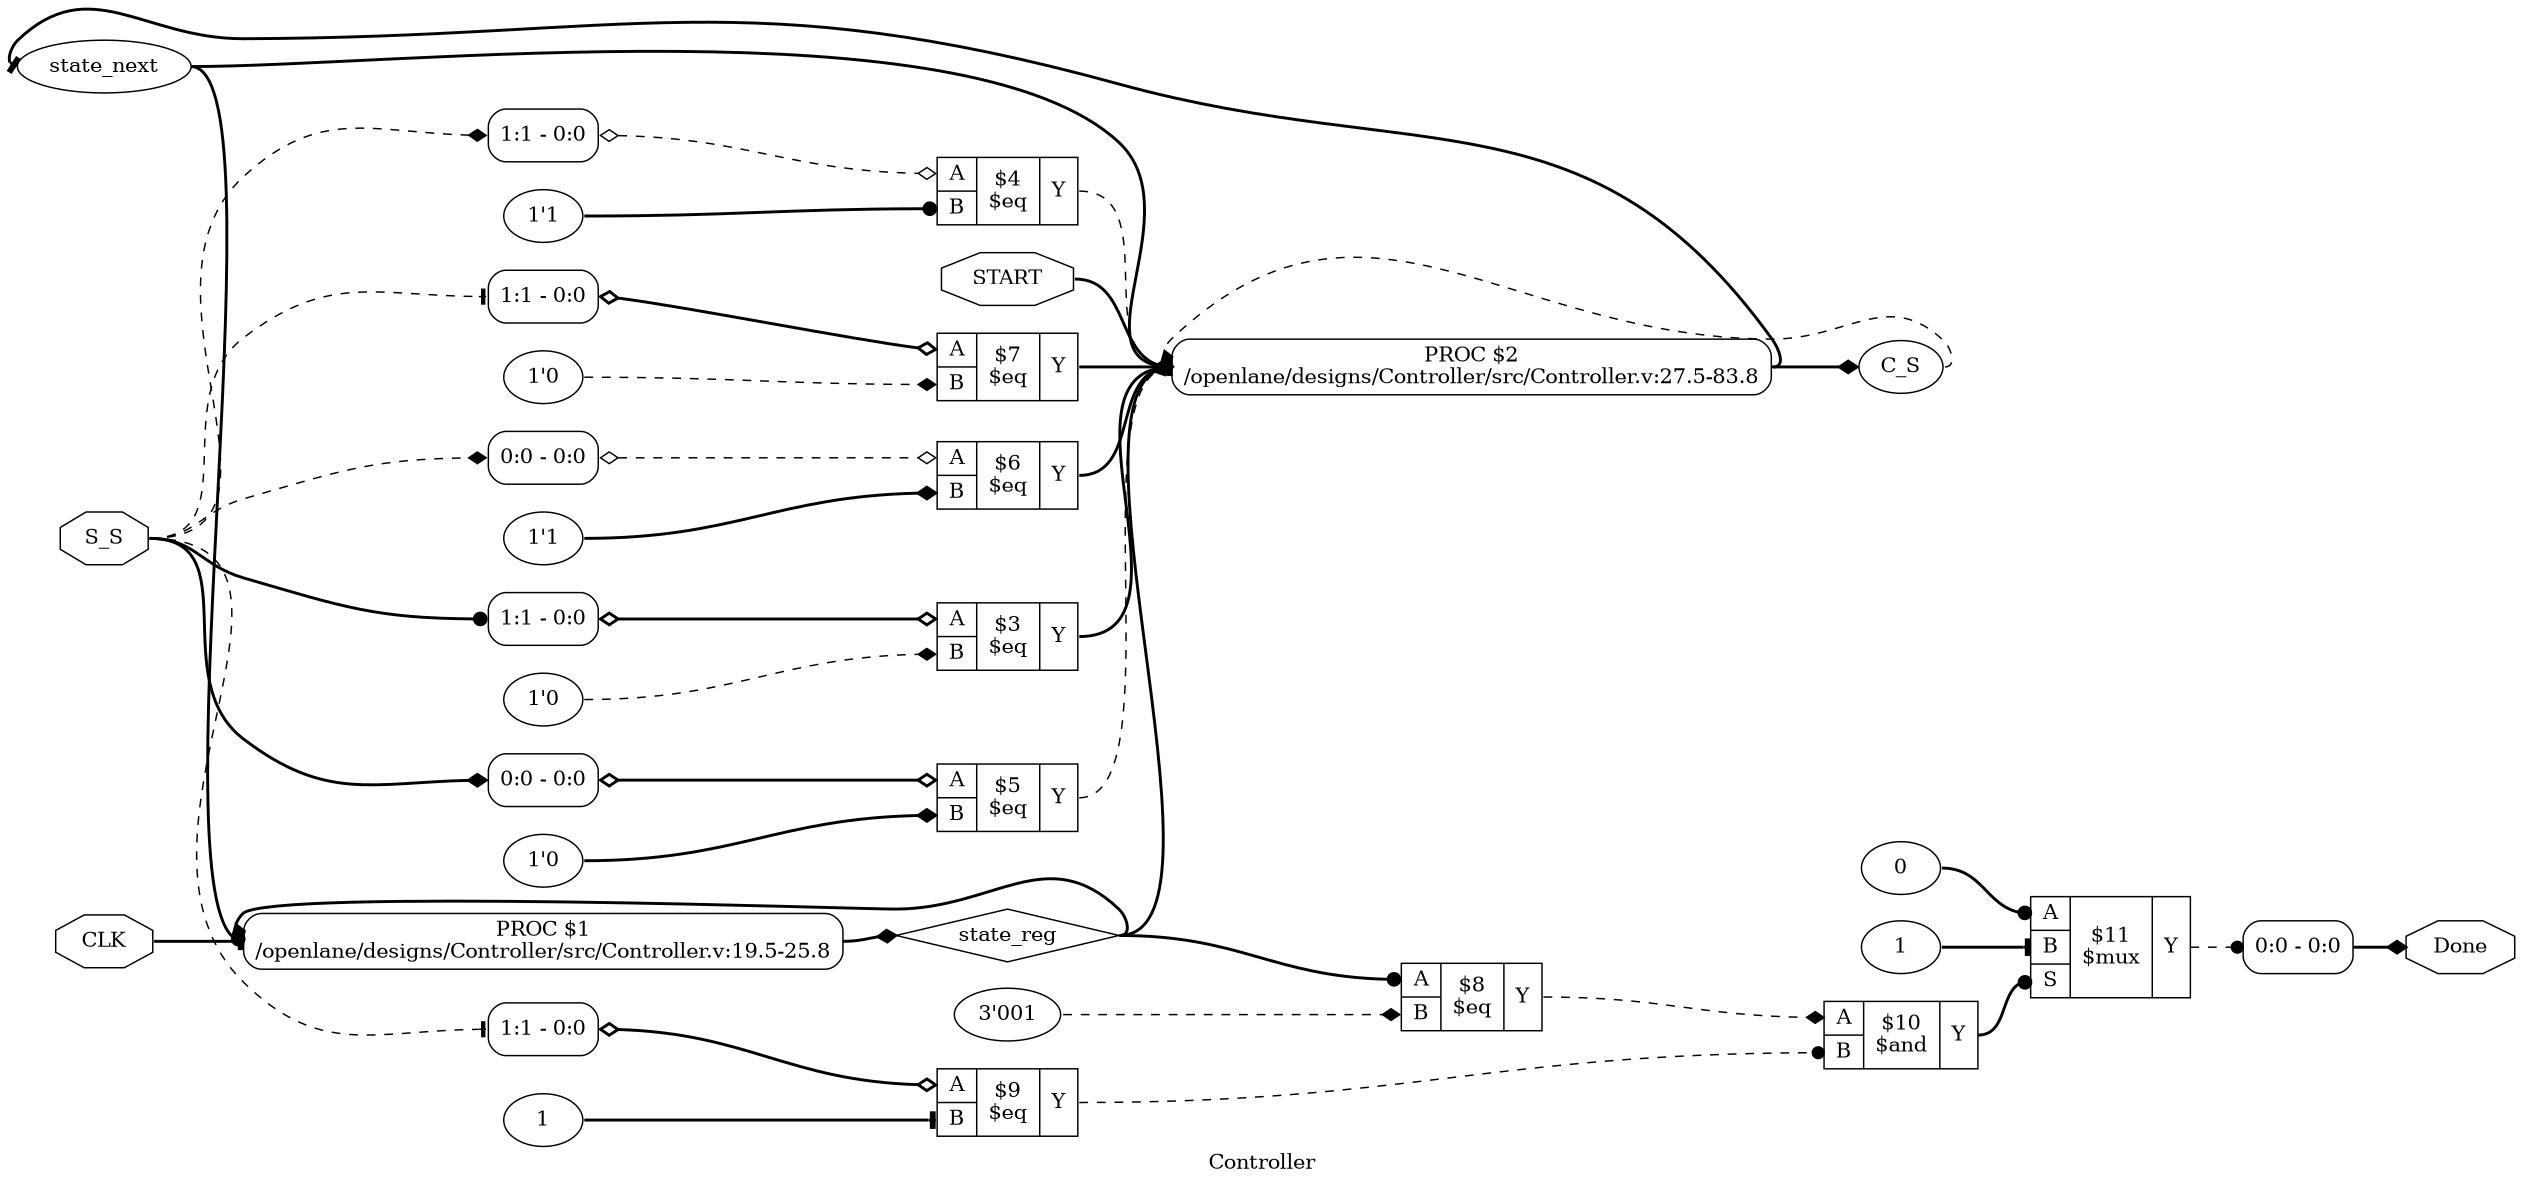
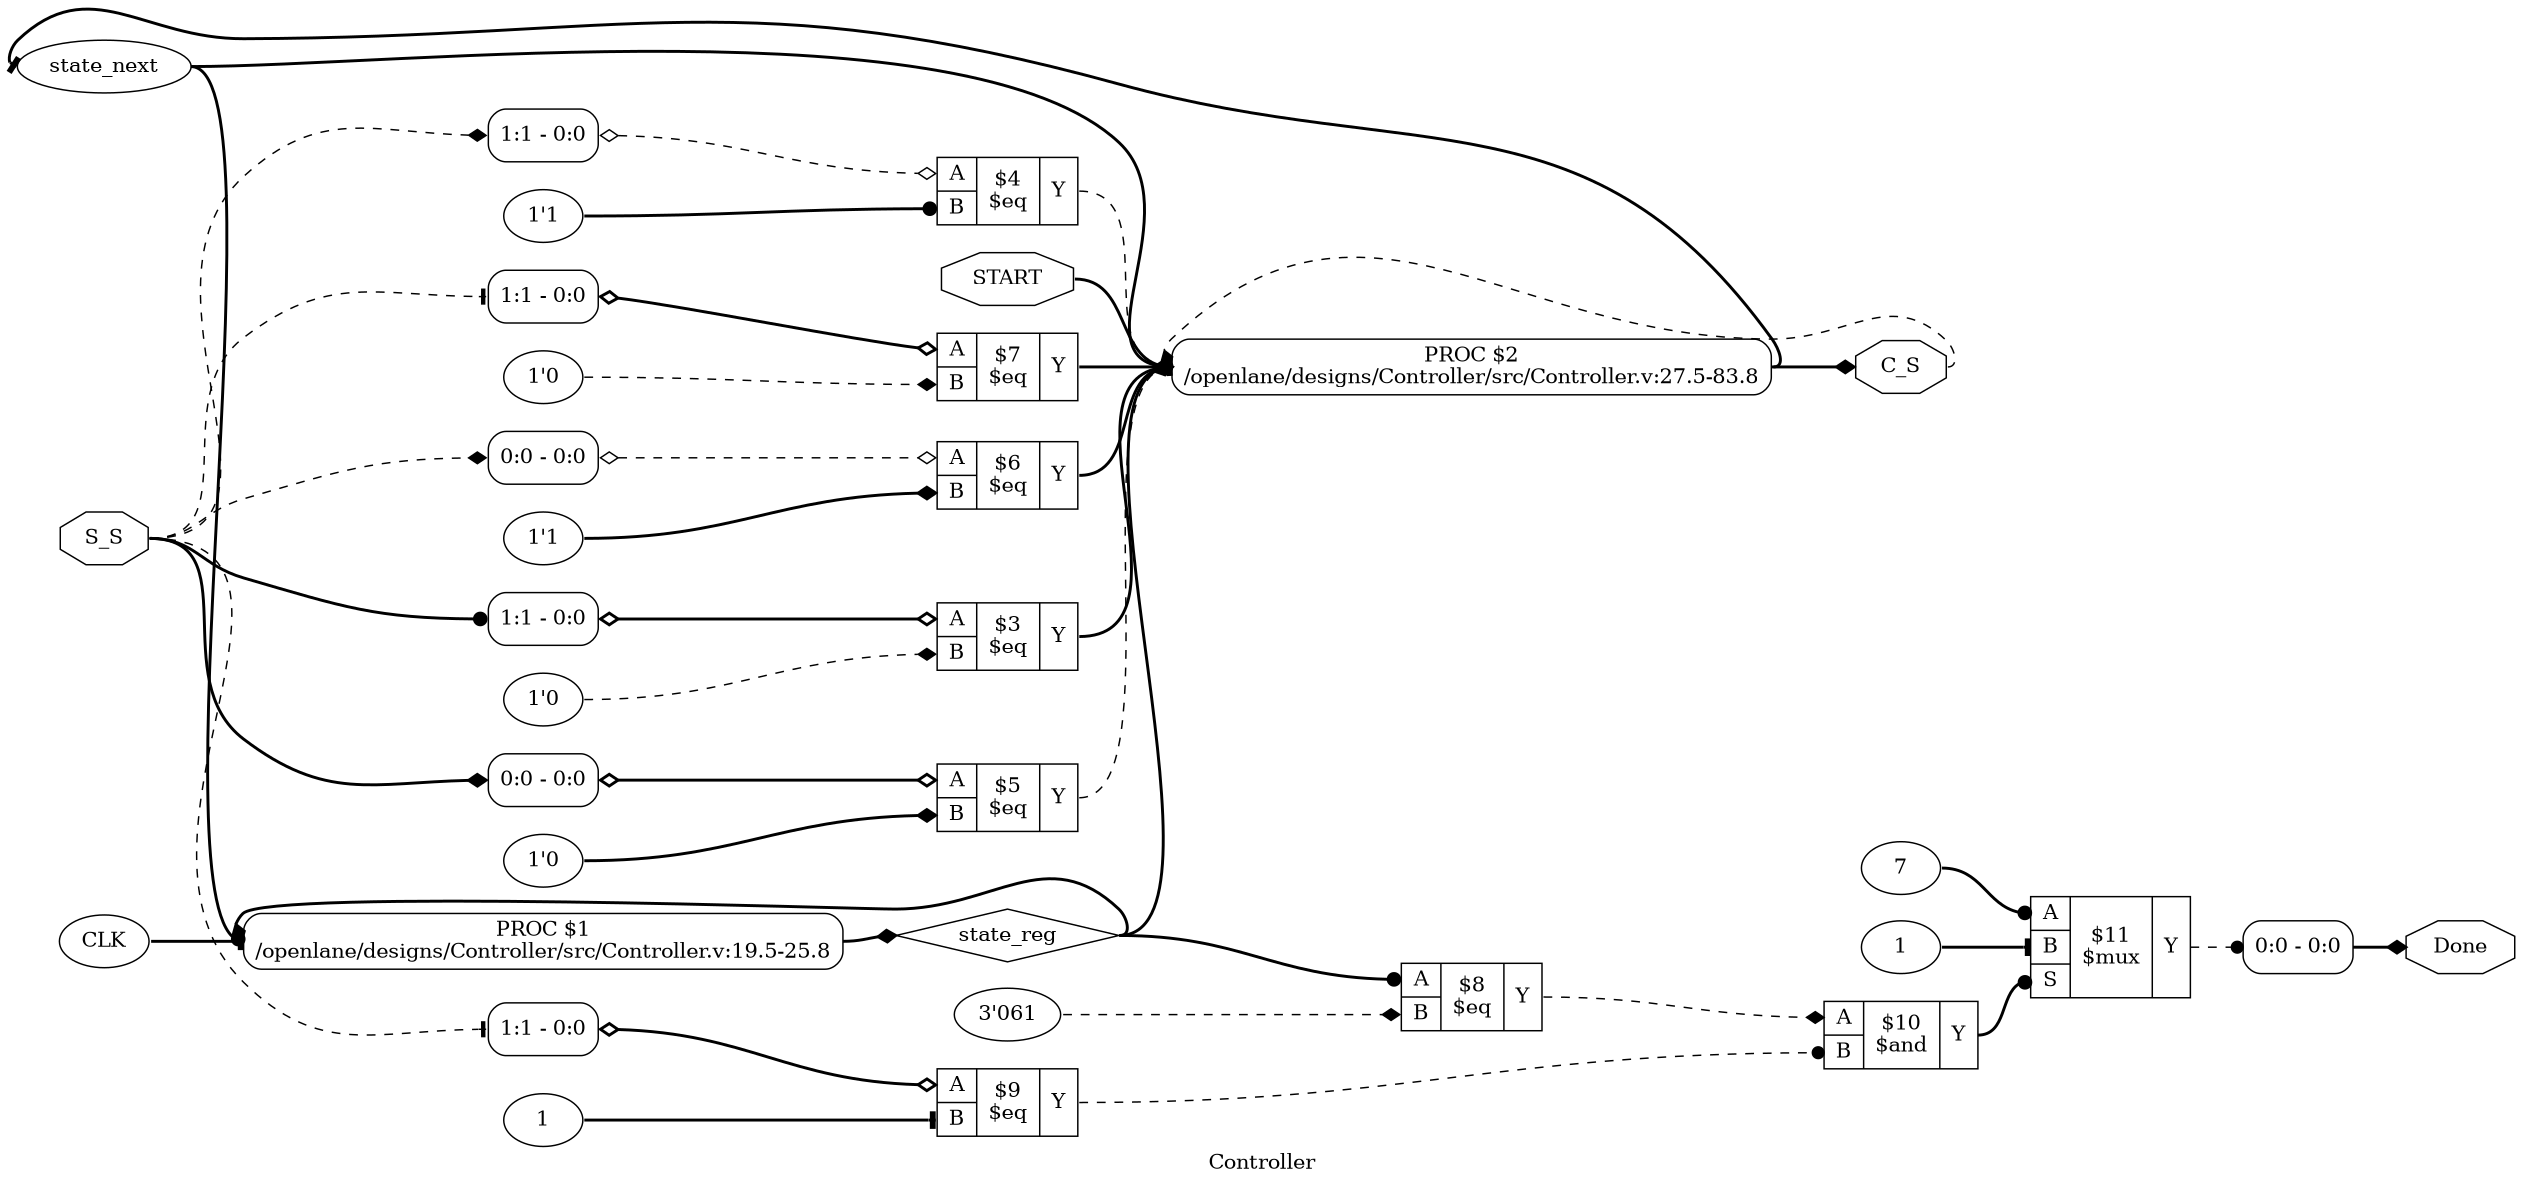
(1901, 367) -> (1901, 367)
(1901, 868) -> (1901, 868)
(104, 941) -> (104, 941)
(1007, 1015) -> (1007, 1015)
